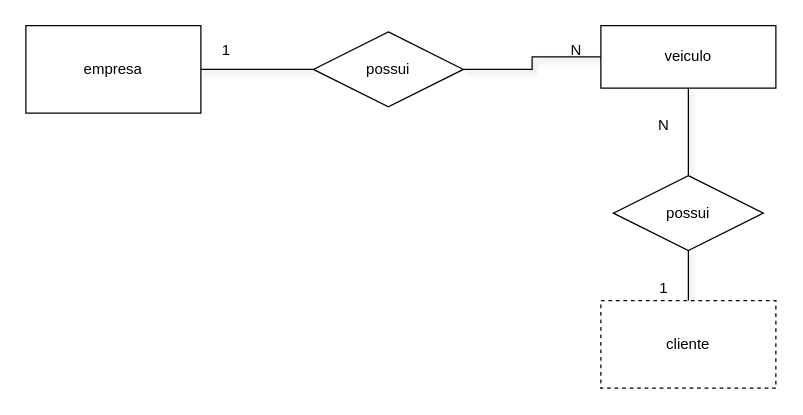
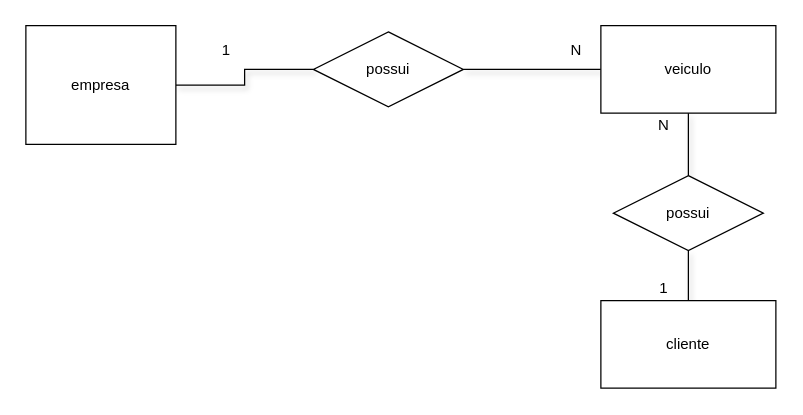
(688, 57) -> (688, 69)
(113, 69) -> (101, 85)
(688, 344) -> (688, 344)
